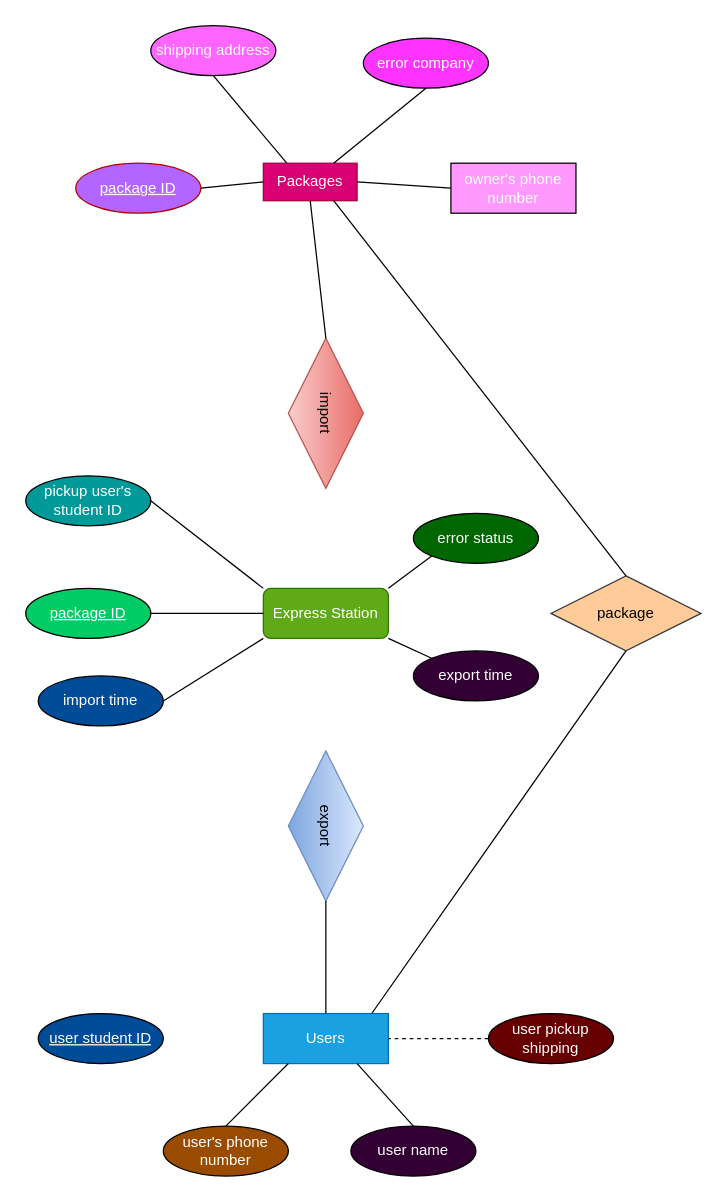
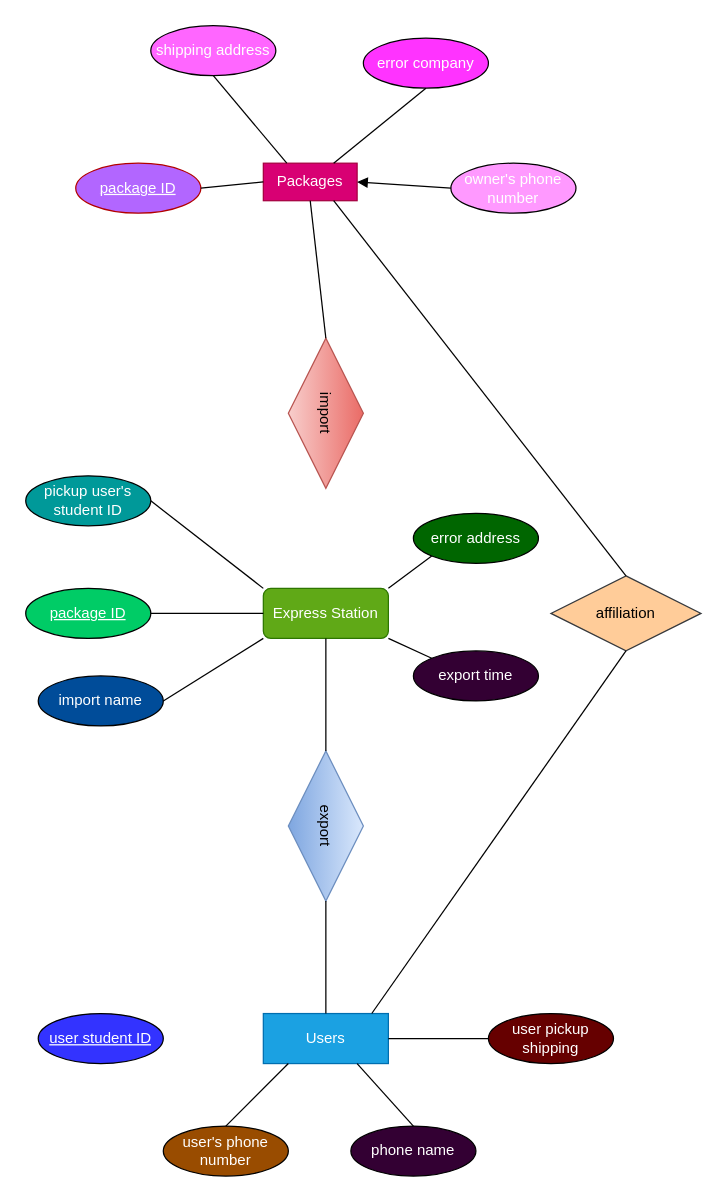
(364, 182) -> (368, 183)
(513, 188) -> (513, 188)
(476, 538) -> (476, 538)
(626, 613) -> (626, 613)
none -> (326, 694)
(101, 701) -> (101, 701)
(101, 1038) -> (101, 1038)
(438, 1038) -> (438, 1038)
(413, 1151) -> (413, 1151)
